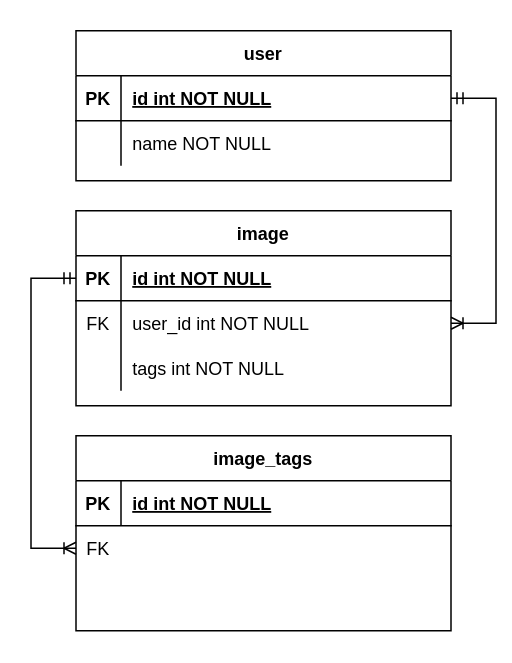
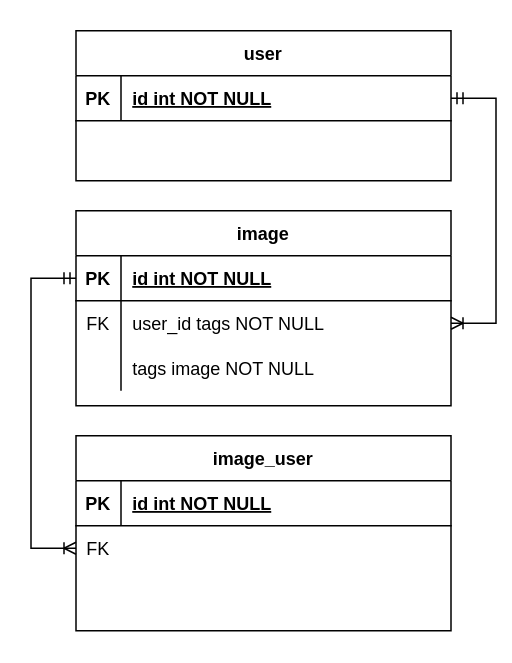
(286, 143) -> none
(221, 324) -> (228, 324)
(208, 369) -> (218, 369)
(263, 459) -> (263, 459)
